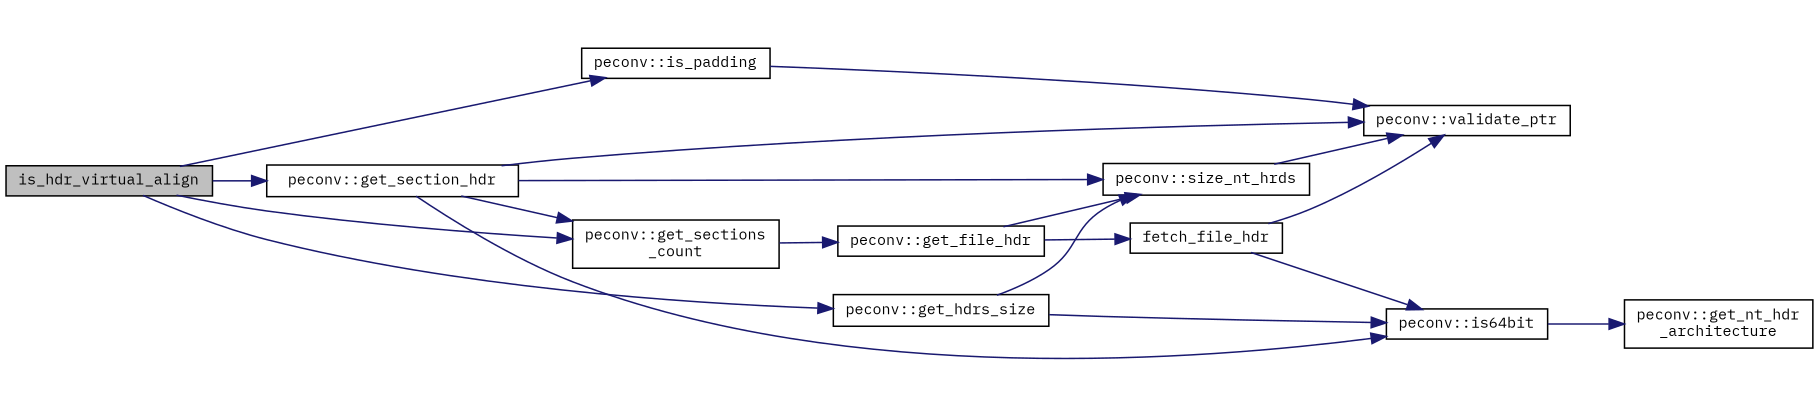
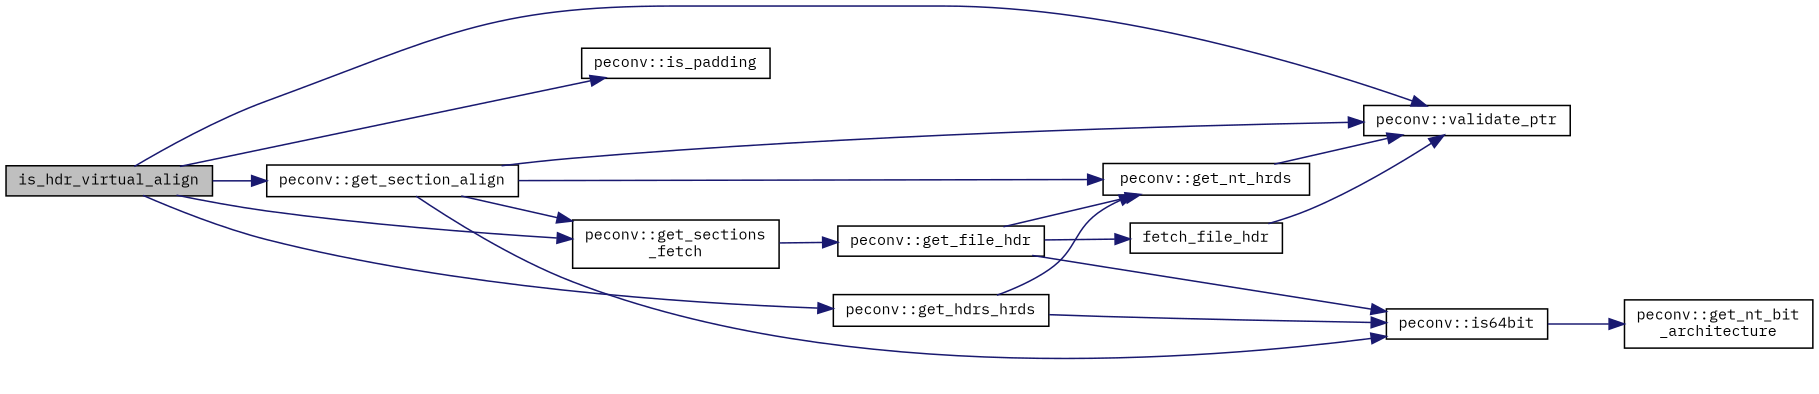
(1062, 81) -> (764, 6)
(1206, 179) -> (1206, 179)
(393, 181) -> (393, 181)
(676, 244) -> (676, 244)
(1329, 279) -> (1202, 282)
(941, 310) -> (941, 310)
(1719, 324) -> (1719, 324)
